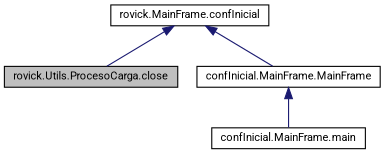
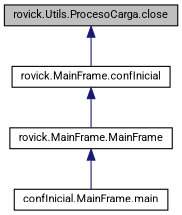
(136, 49) -> (91, 52)
(289, 77) -> (91, 138)
